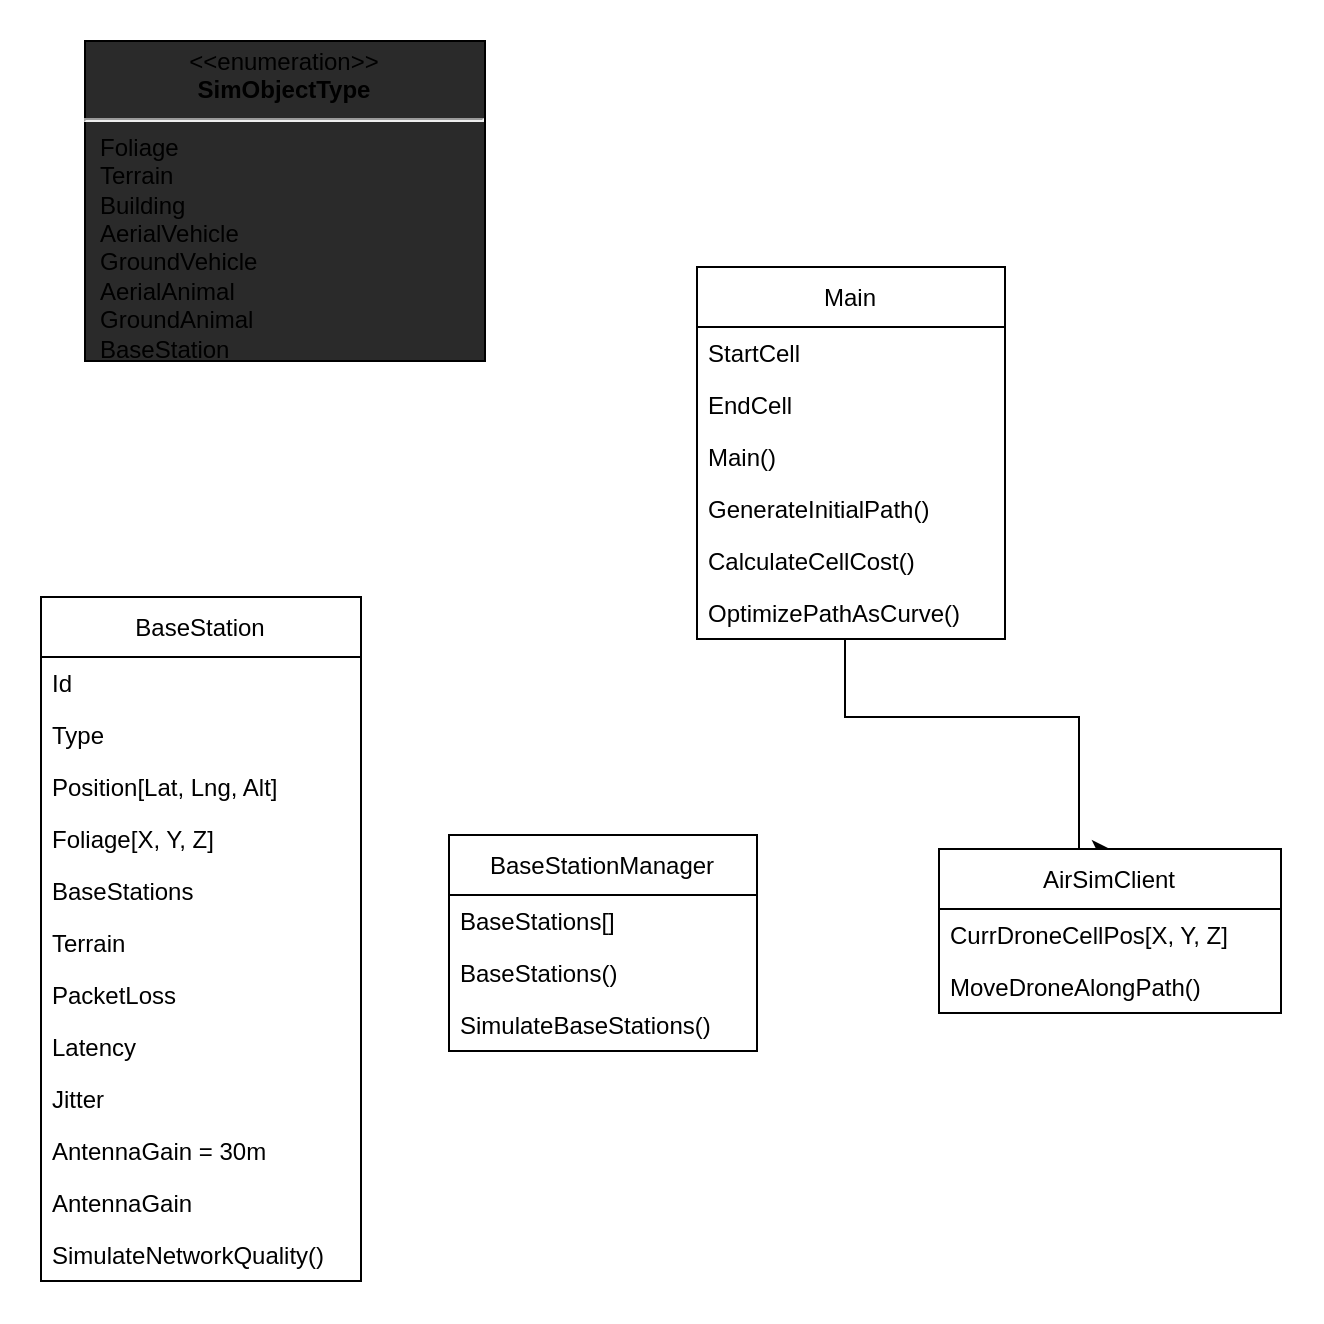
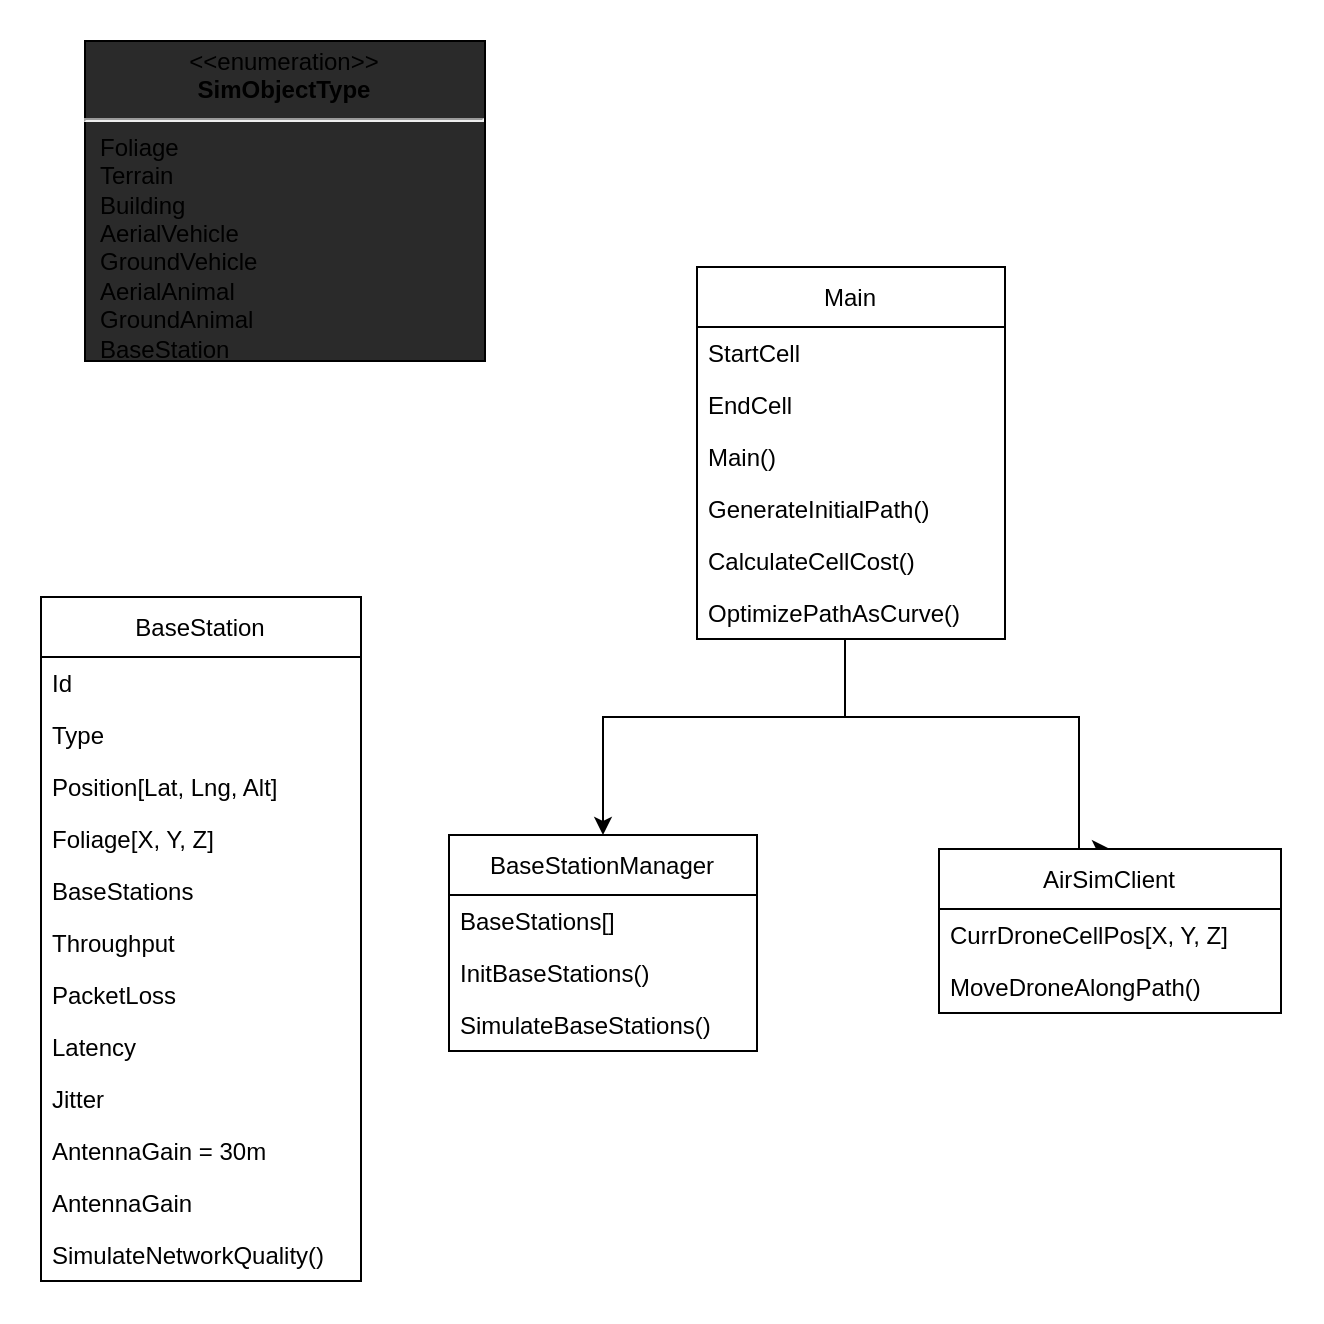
none -> (670, 717)
(96, 944) -> (119, 944)
(551, 974) -> (575, 974)
